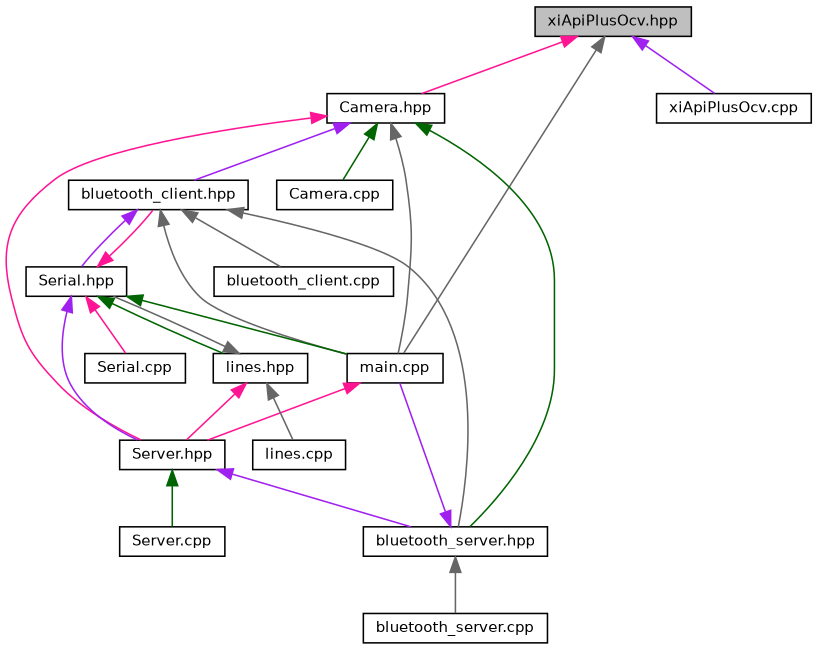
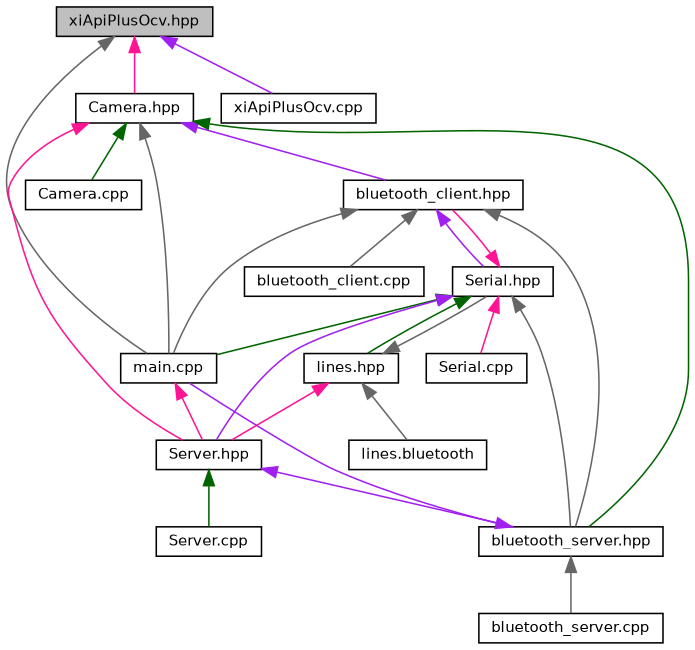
none -> (557, 415)
(299, 455) -> (418, 455)
